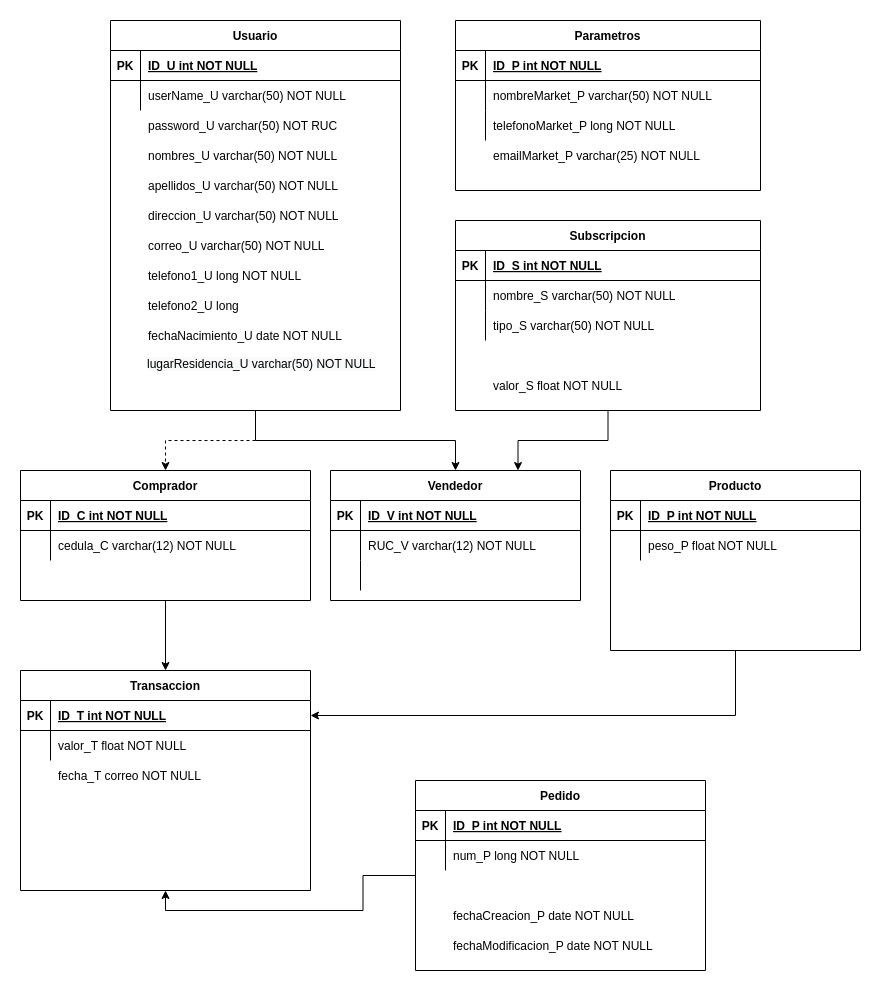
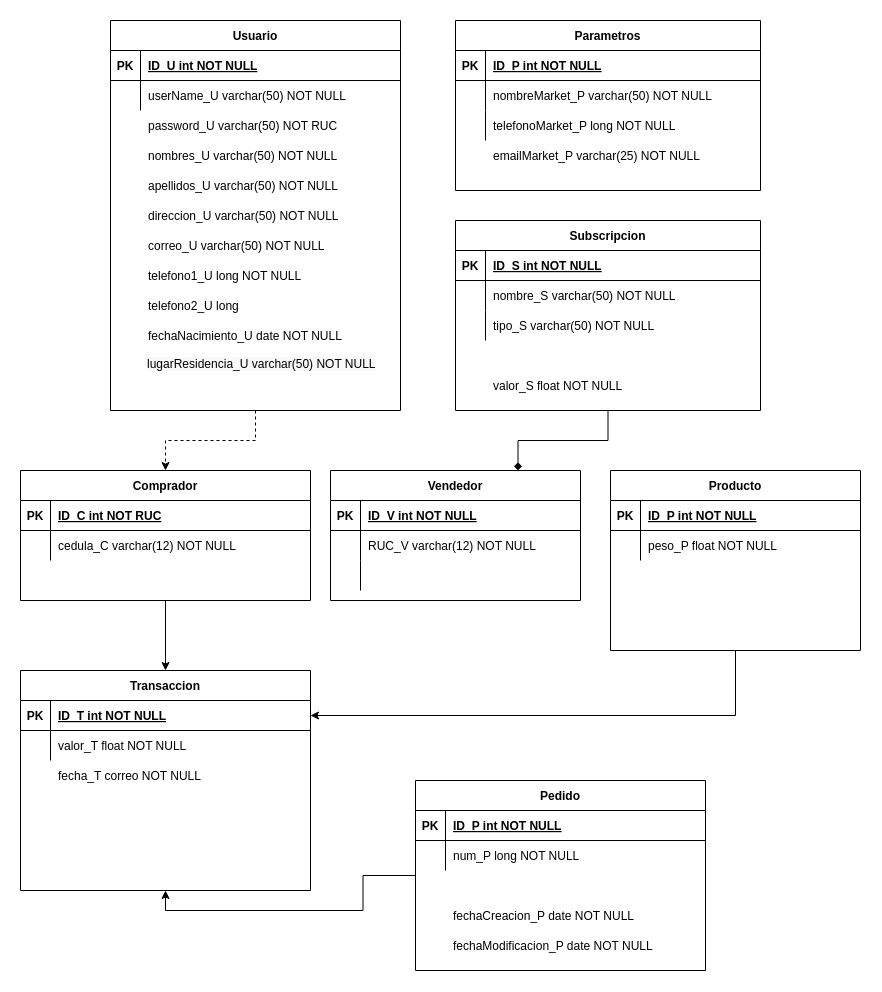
(368, 441) -> none
(518, 462) -> (518, 461)
(109, 516) -> (106, 516)
